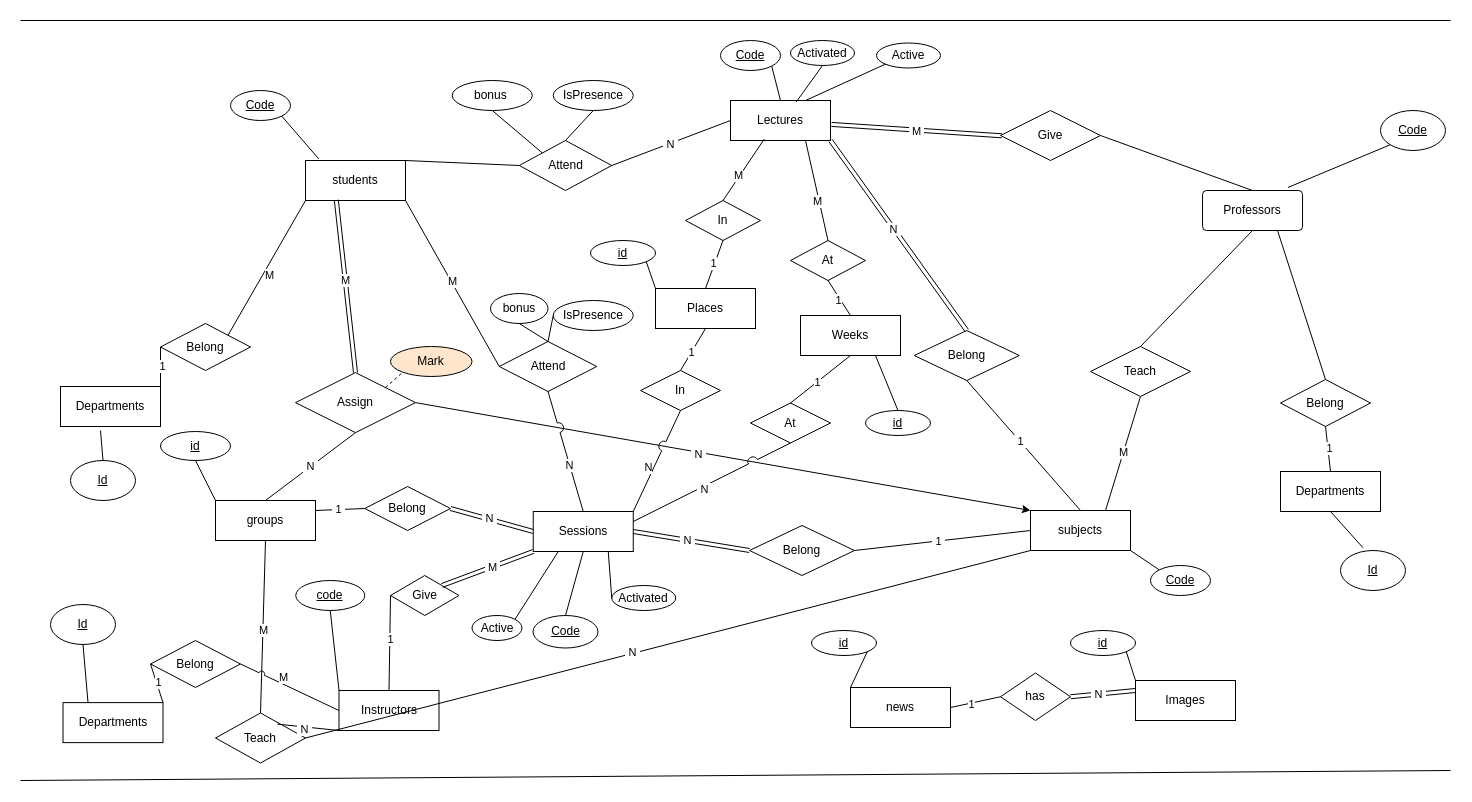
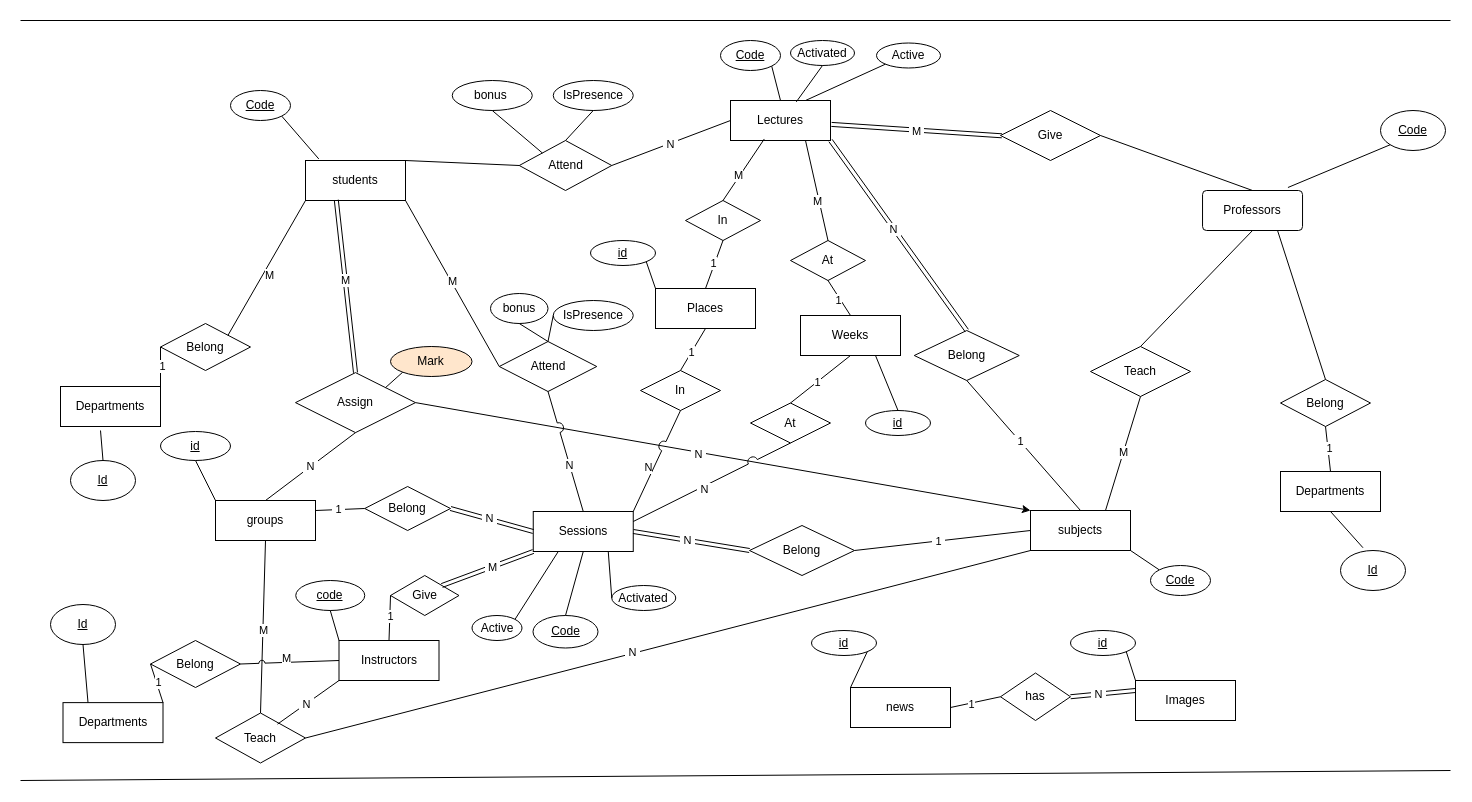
(394, 380) -> (394, 380)
(389, 711) -> (389, 661)
